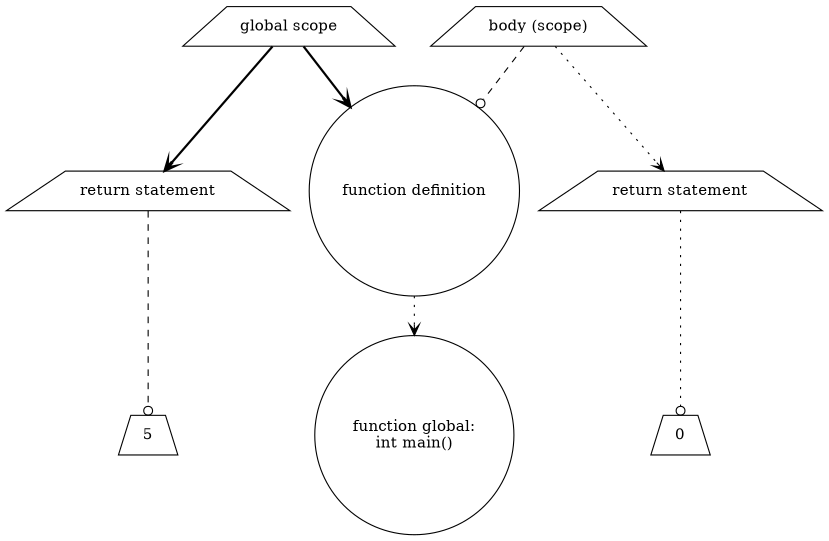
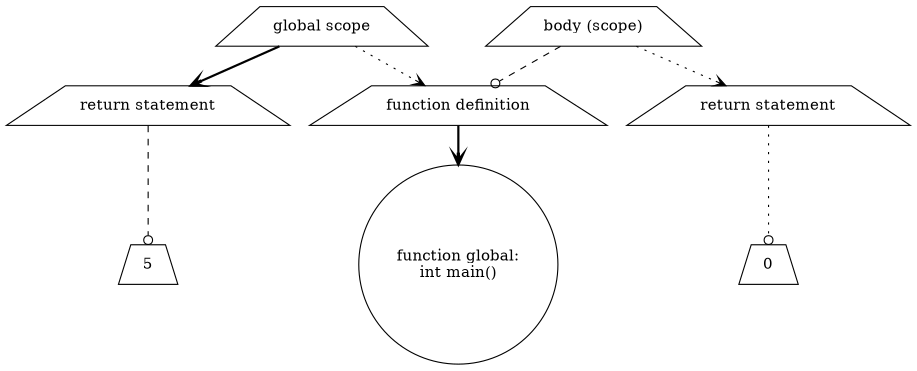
(324, 72) -> (385, 63)
(414, 191) -> (458, 106)
(414, 310) -> (458, 140)
